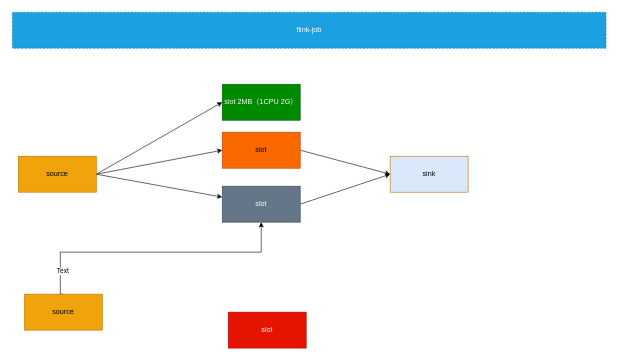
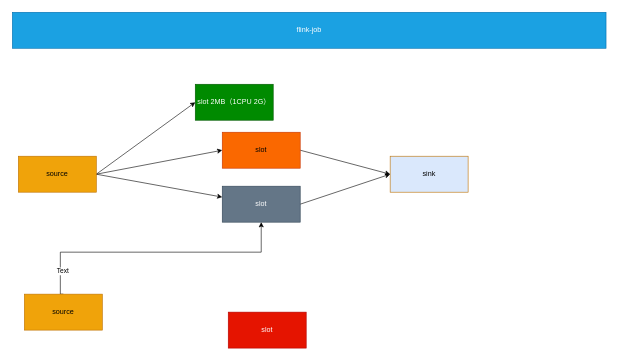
(309, 30) -> (309, 30)
(261, 102) -> (234, 102)
